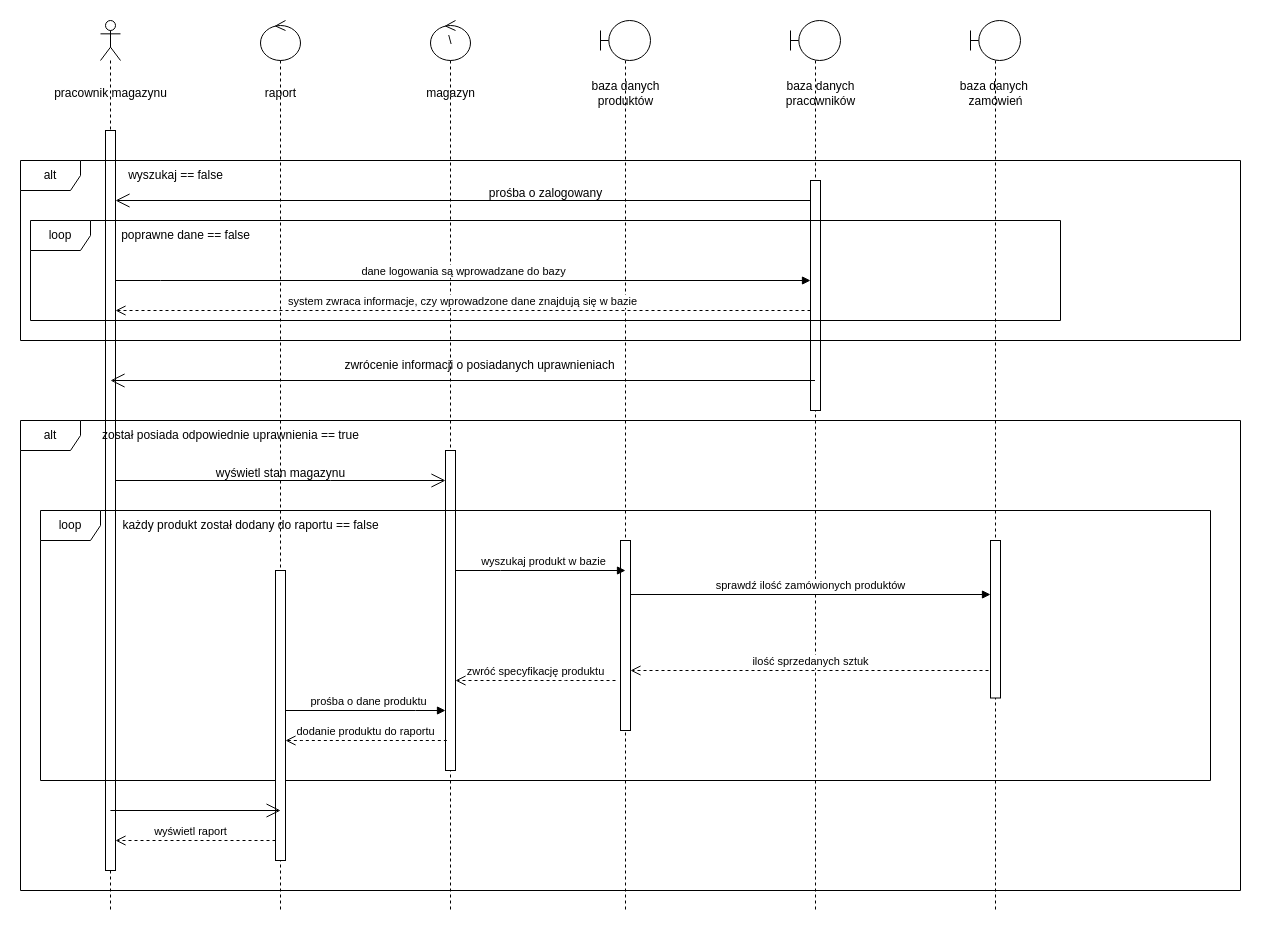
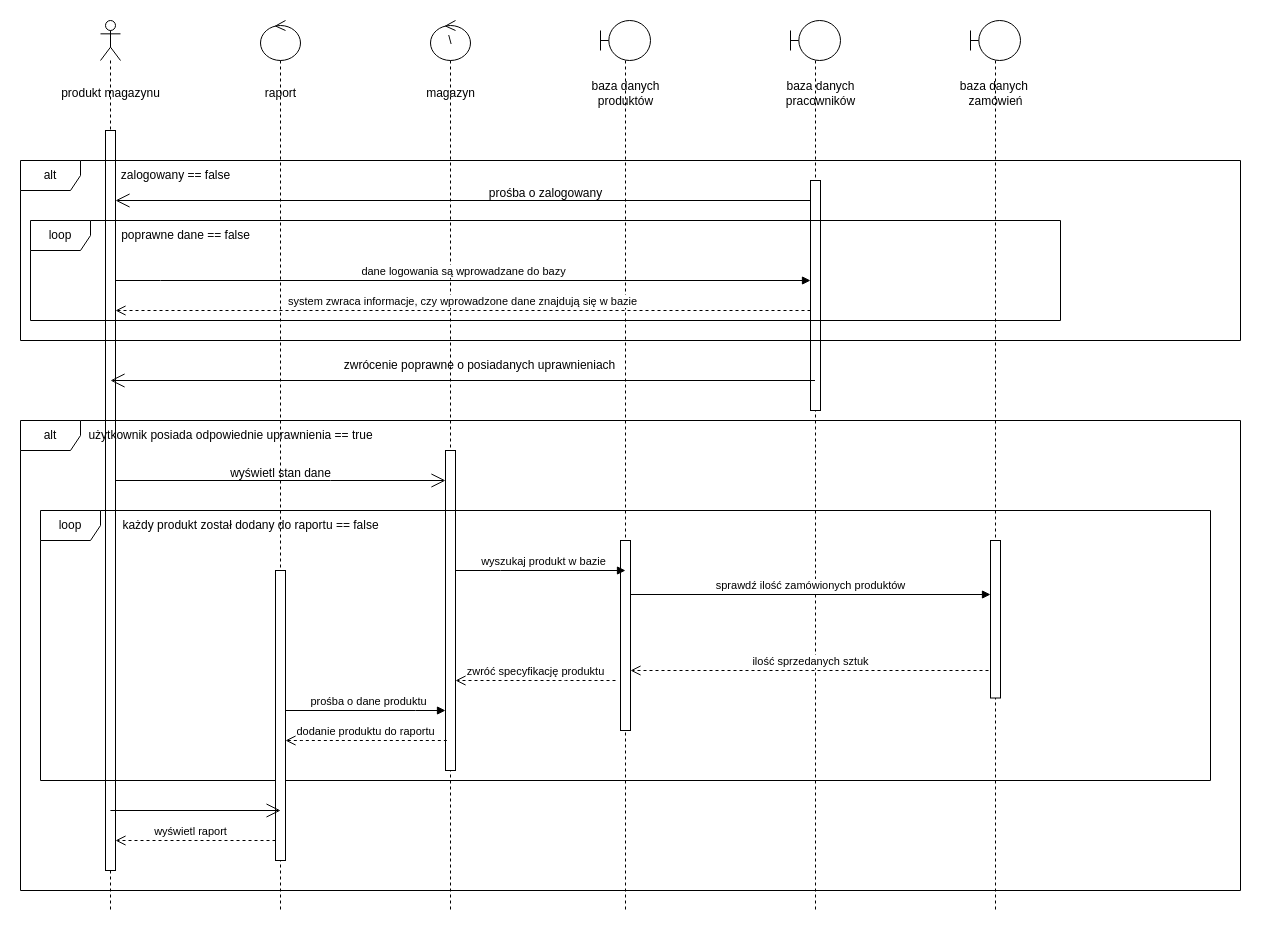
(111, 94) -> (111, 94)
(176, 176) -> (176, 176)
(480, 366) -> (480, 366)
(231, 436) -> (231, 436)
(281, 474) -> (281, 474)
